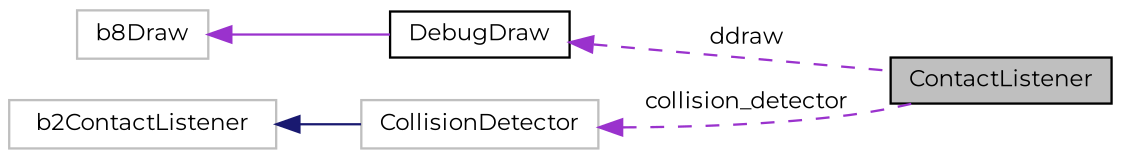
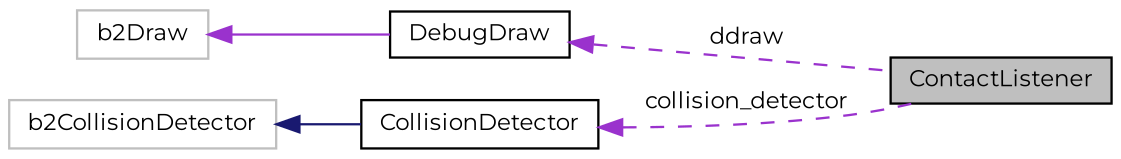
(143, 35) -> (143, 35)
(143, 124) -> (143, 124)
(480, 124) -> (480, 124)
